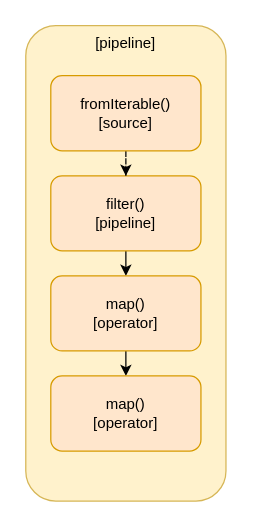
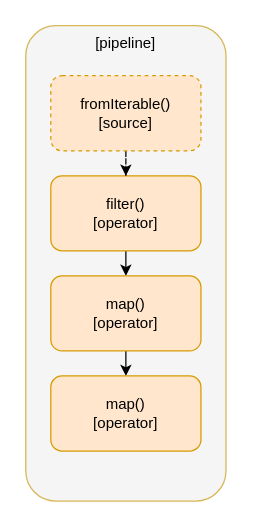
(126, 113) -> (126, 113)
(126, 213) -> (126, 213)
(126, 263) -> (126, 263)
